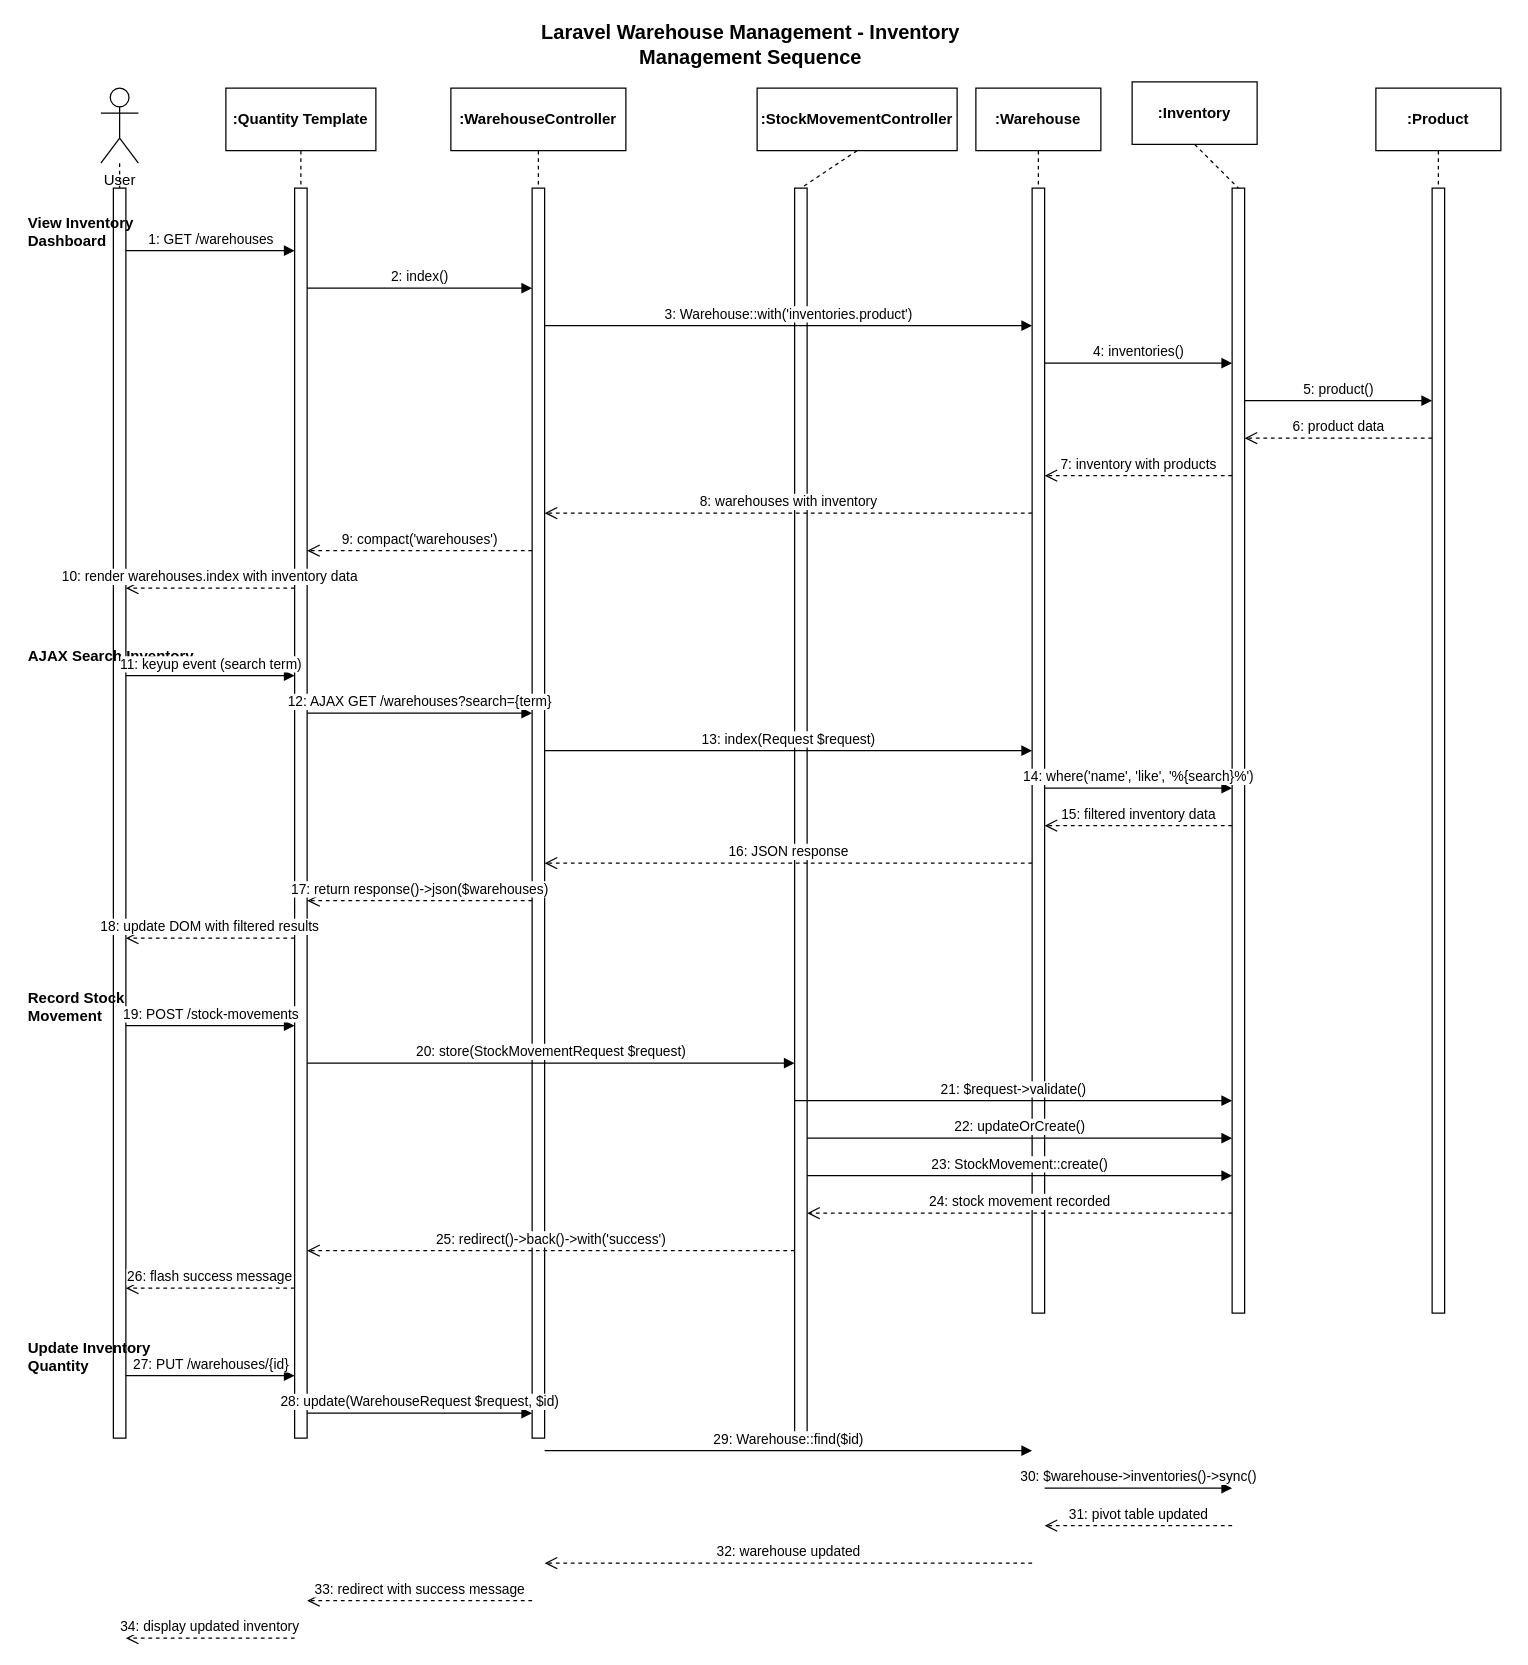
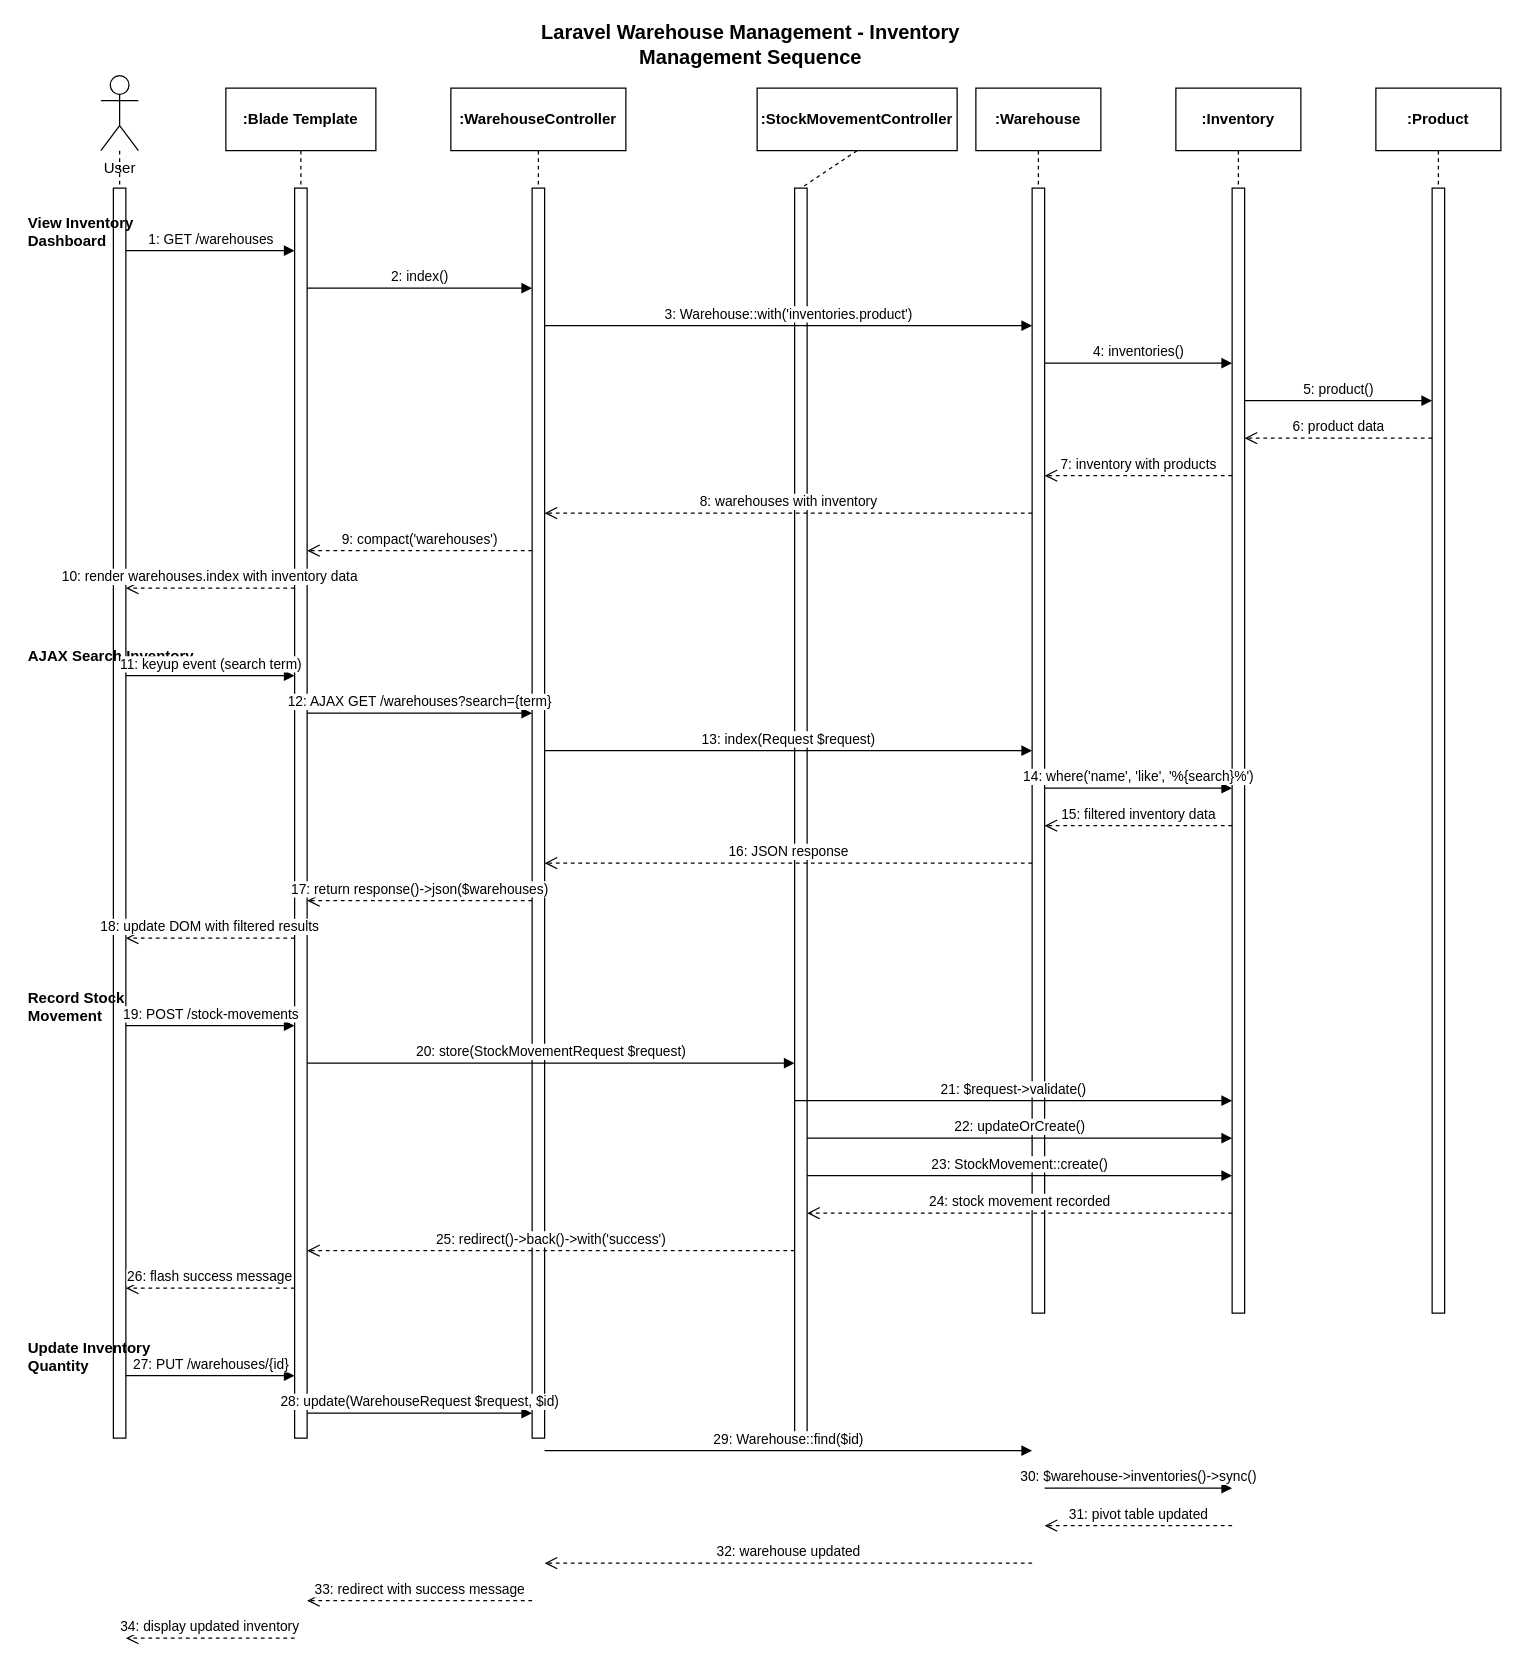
(1194, 113) -> (1238, 119)
(301, 119) -> (301, 119)
(119, 126) -> (119, 113)
